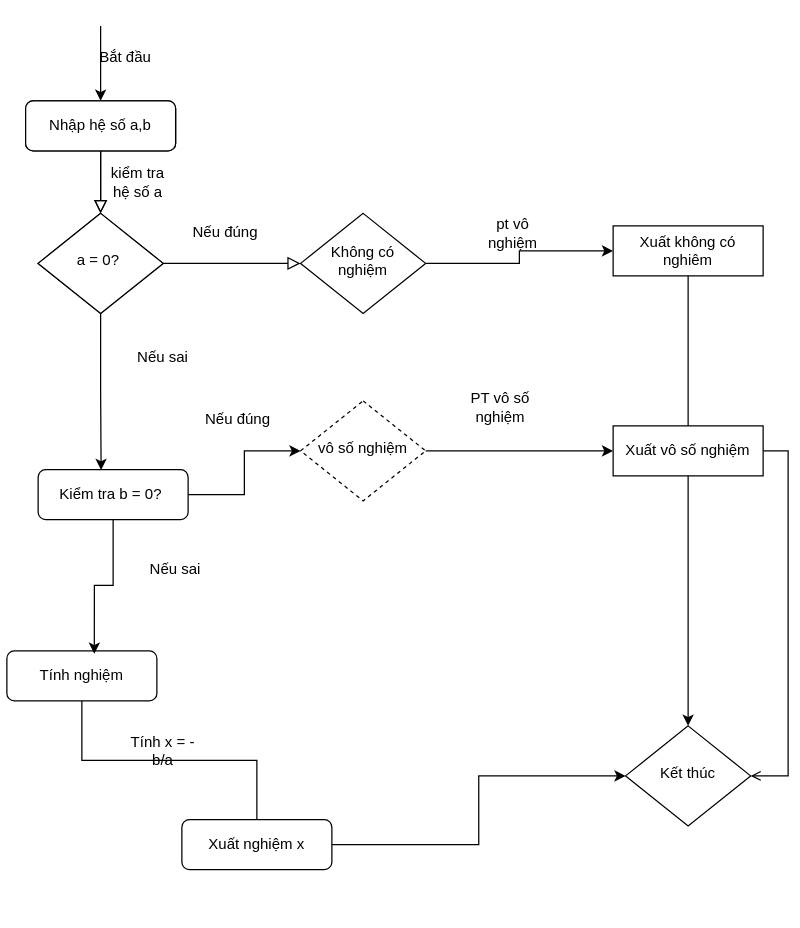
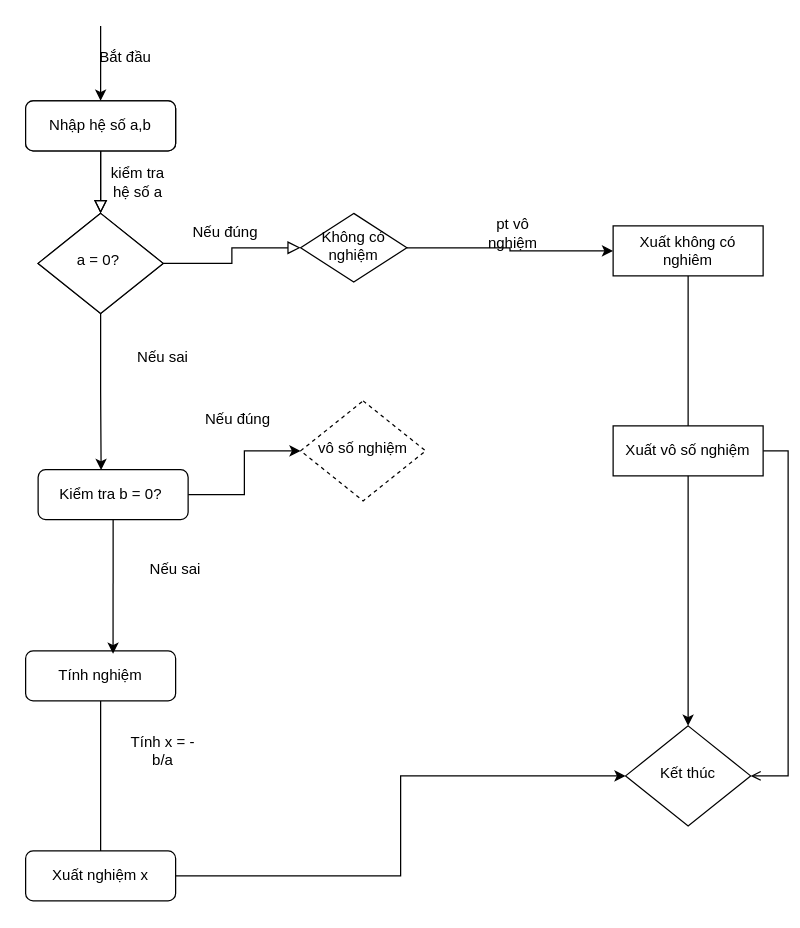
(363, 263) -> (354, 248)
(501, 407) -> none
(515, 451) -> none
(82, 676) -> (101, 676)
(257, 844) -> (101, 876)
